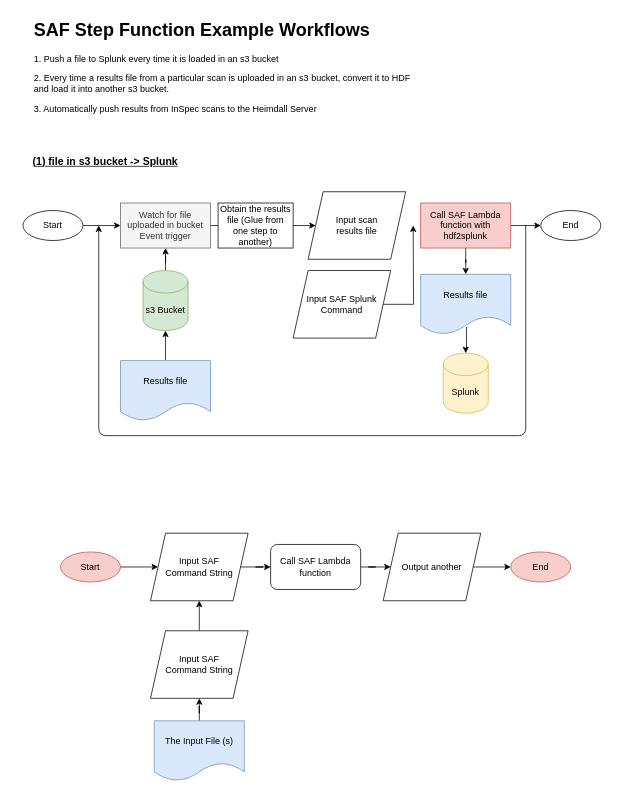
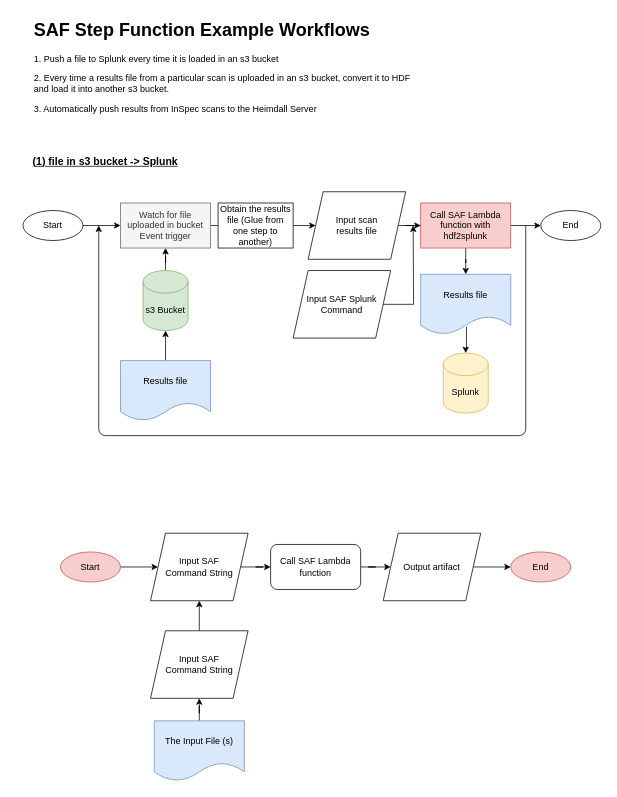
none -> (419, 225)
(432, 567) -> (432, 567)
